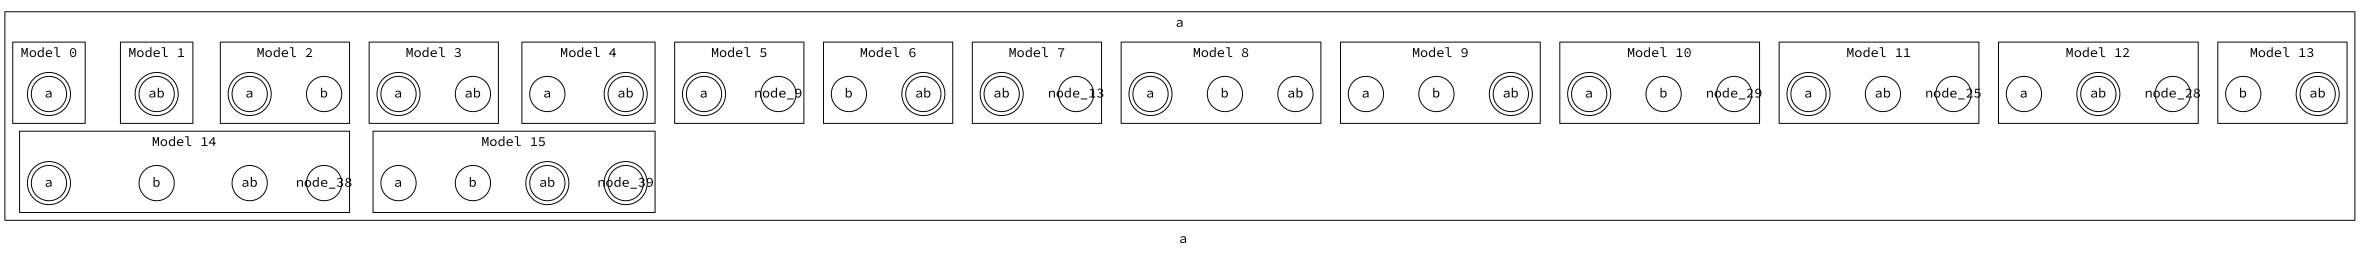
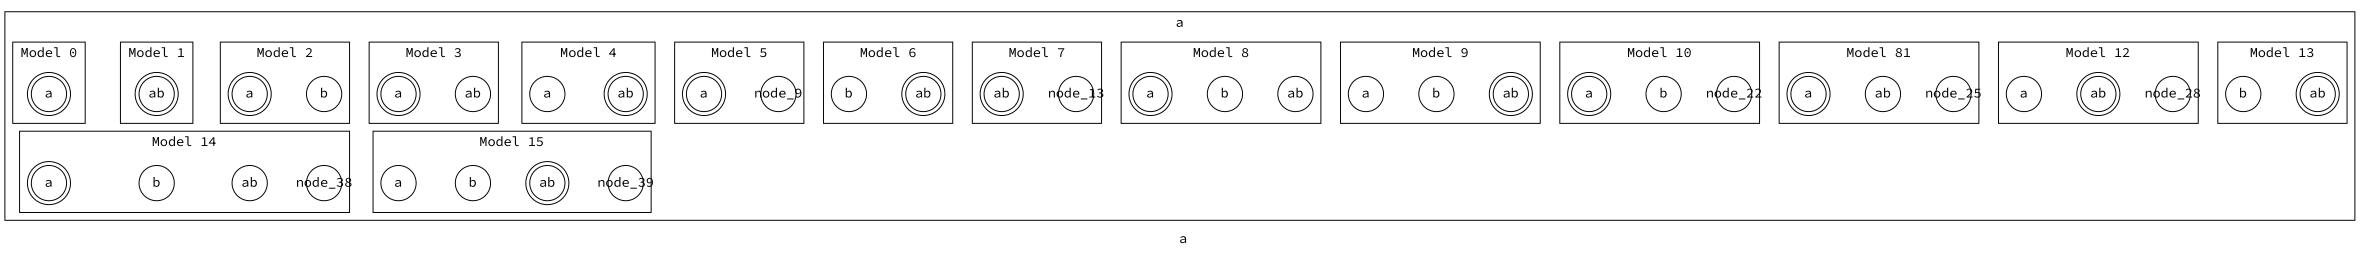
(1879, 53) -> (1879, 53)
(1734, 94) -> (1734, 94)
(626, 183) -> (626, 183)
